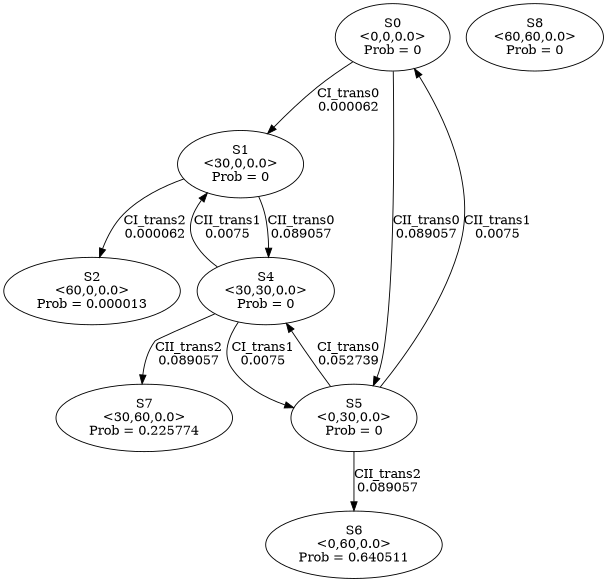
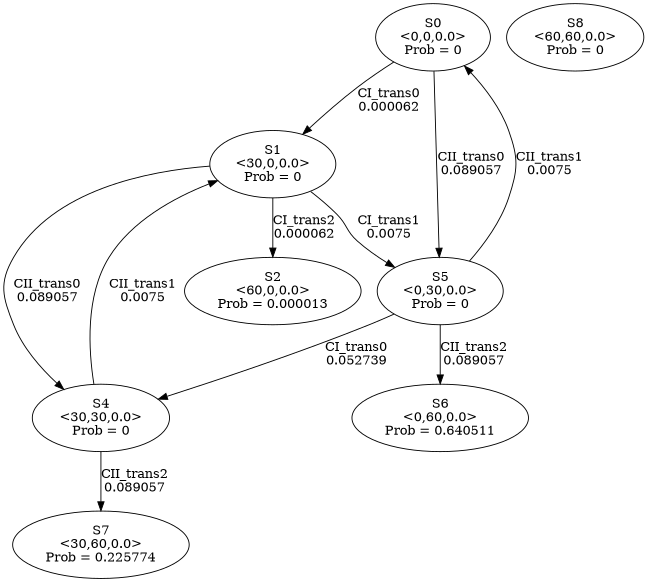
(237, 375) -> (347, 229)
